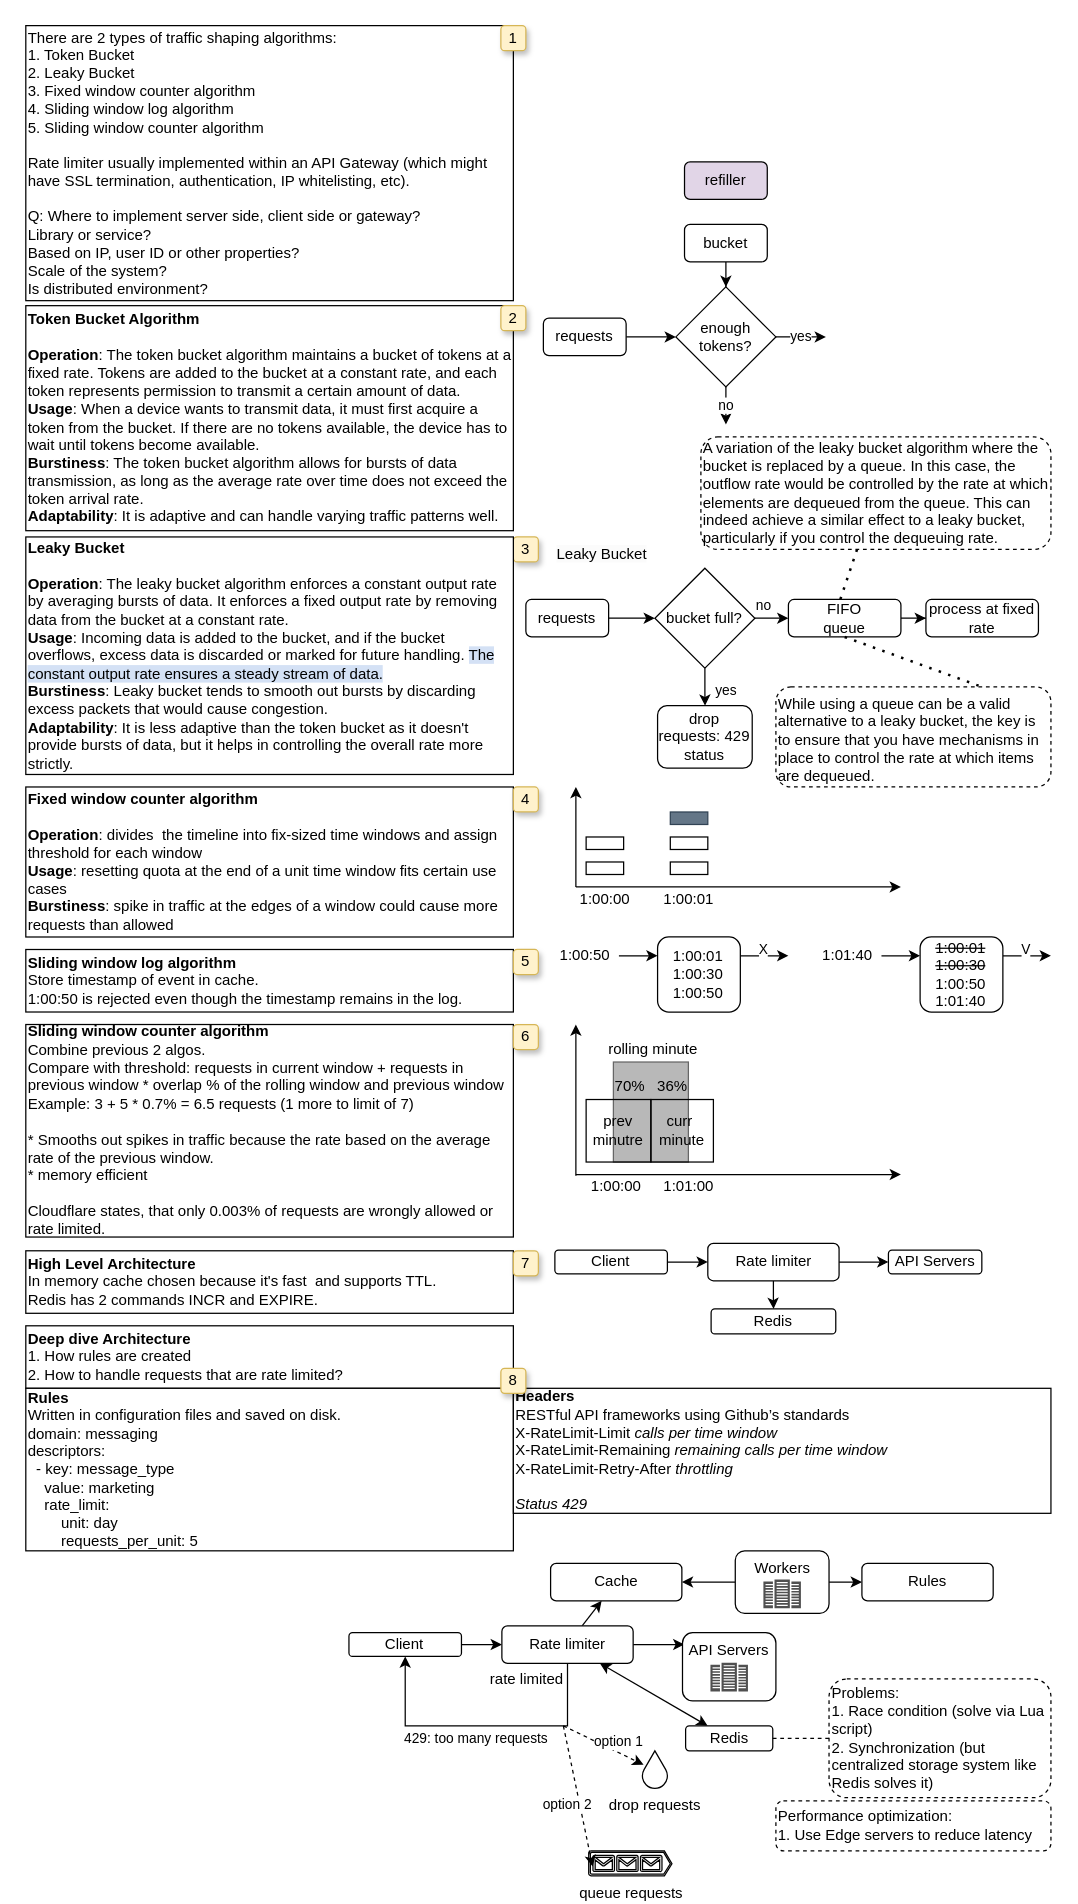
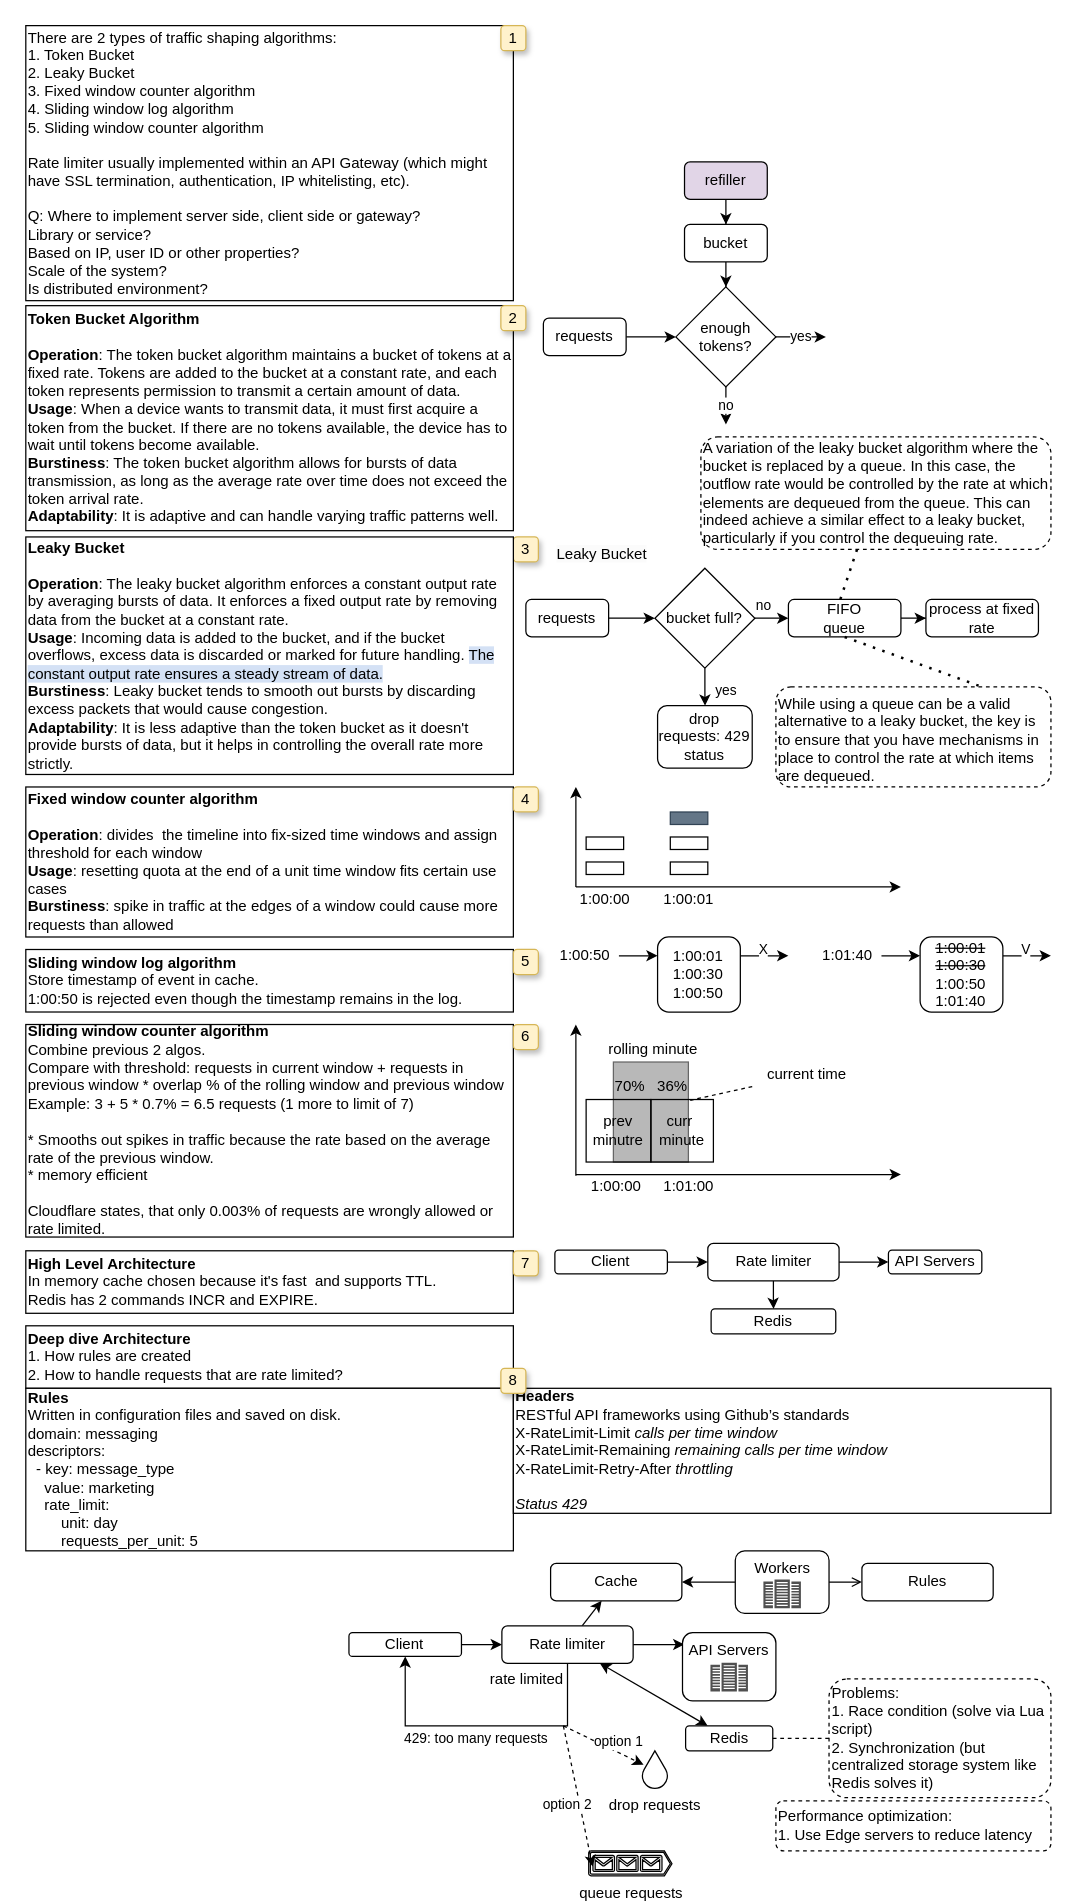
none -> (726, 216)
none -> (807, 1074)
none -> (721, 1093)
(852, 1582) -> (853, 1582)
